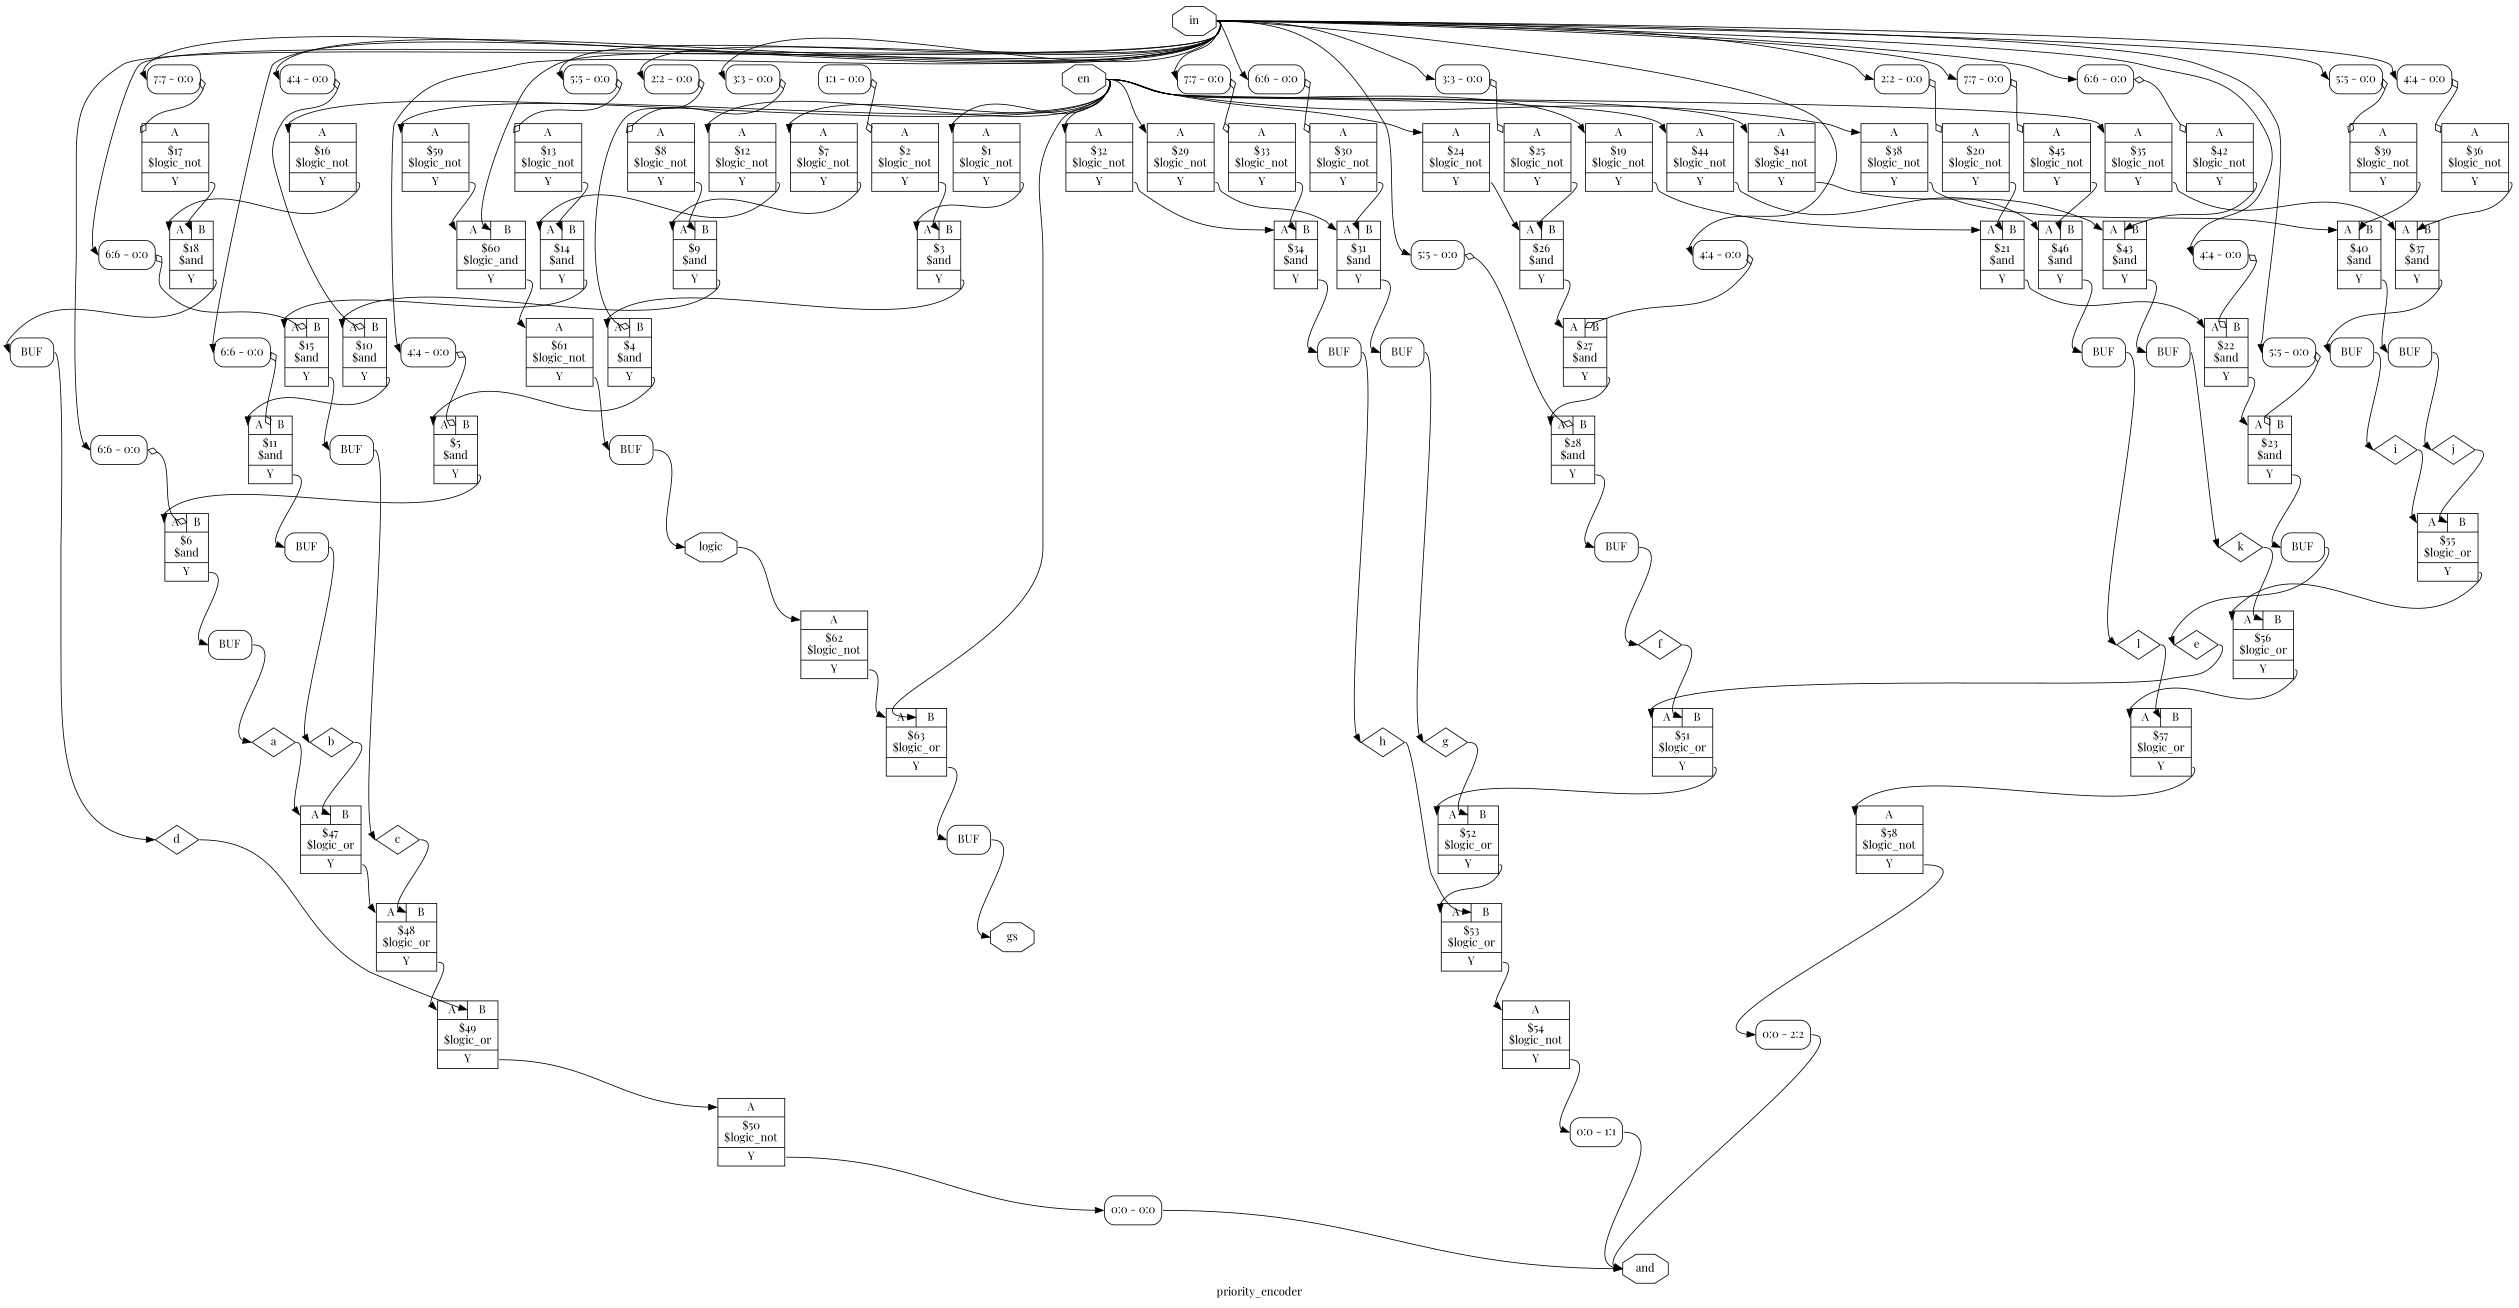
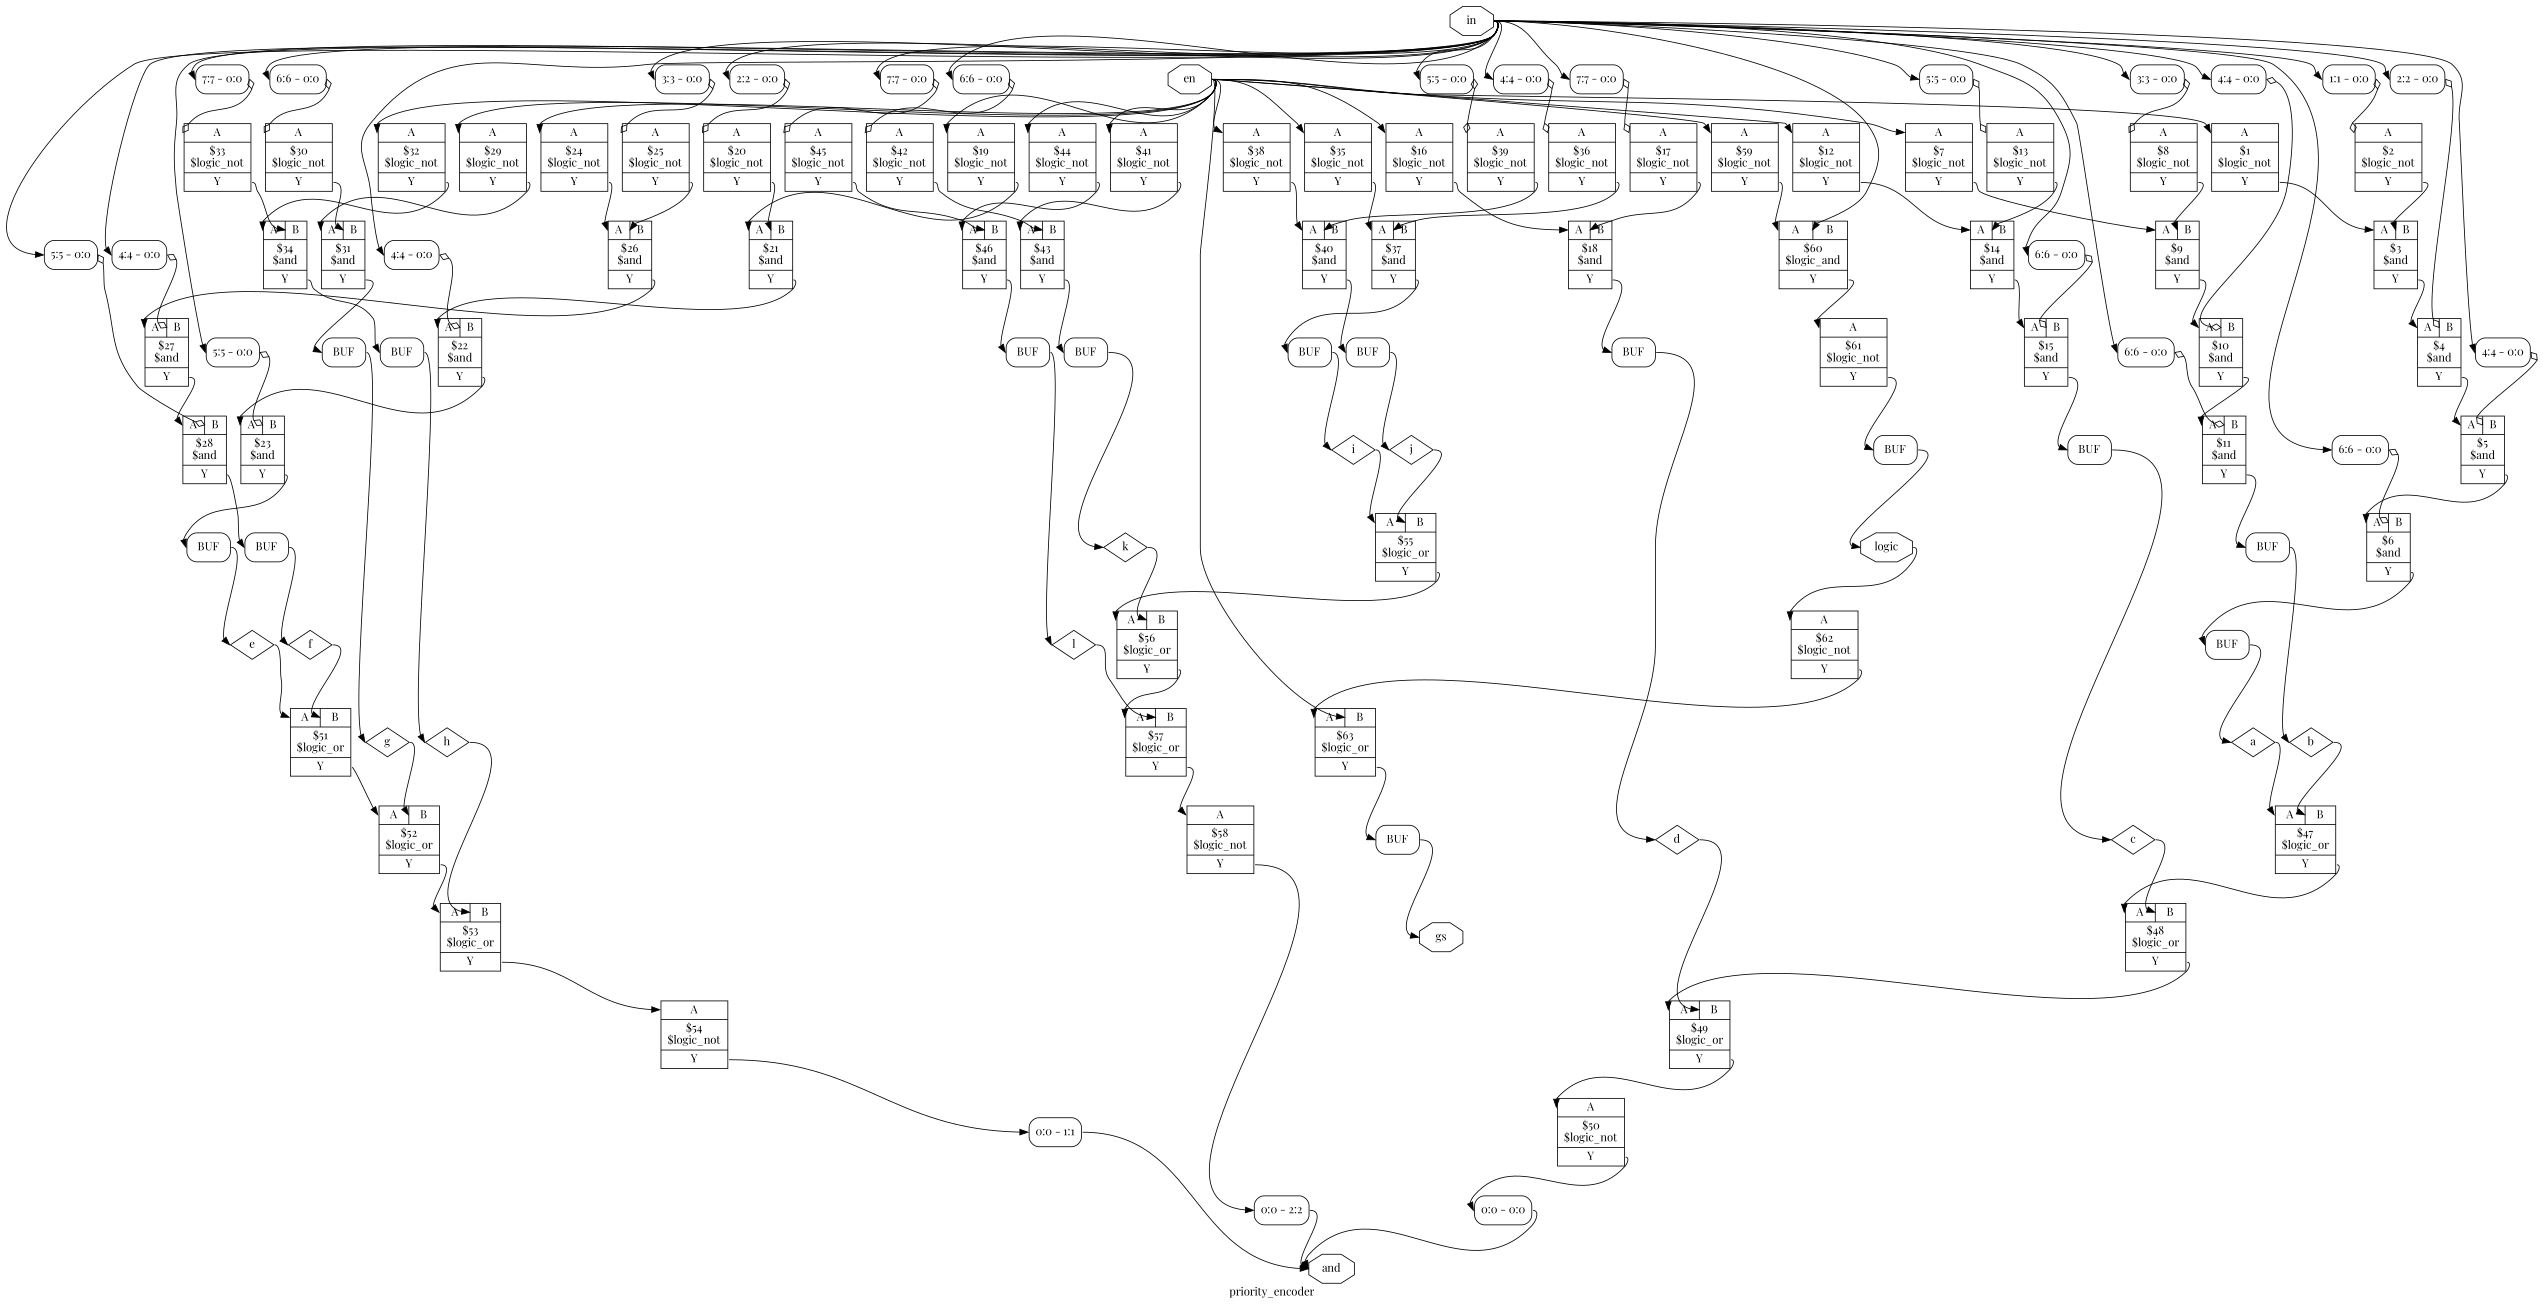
none -> (1909, 35)
